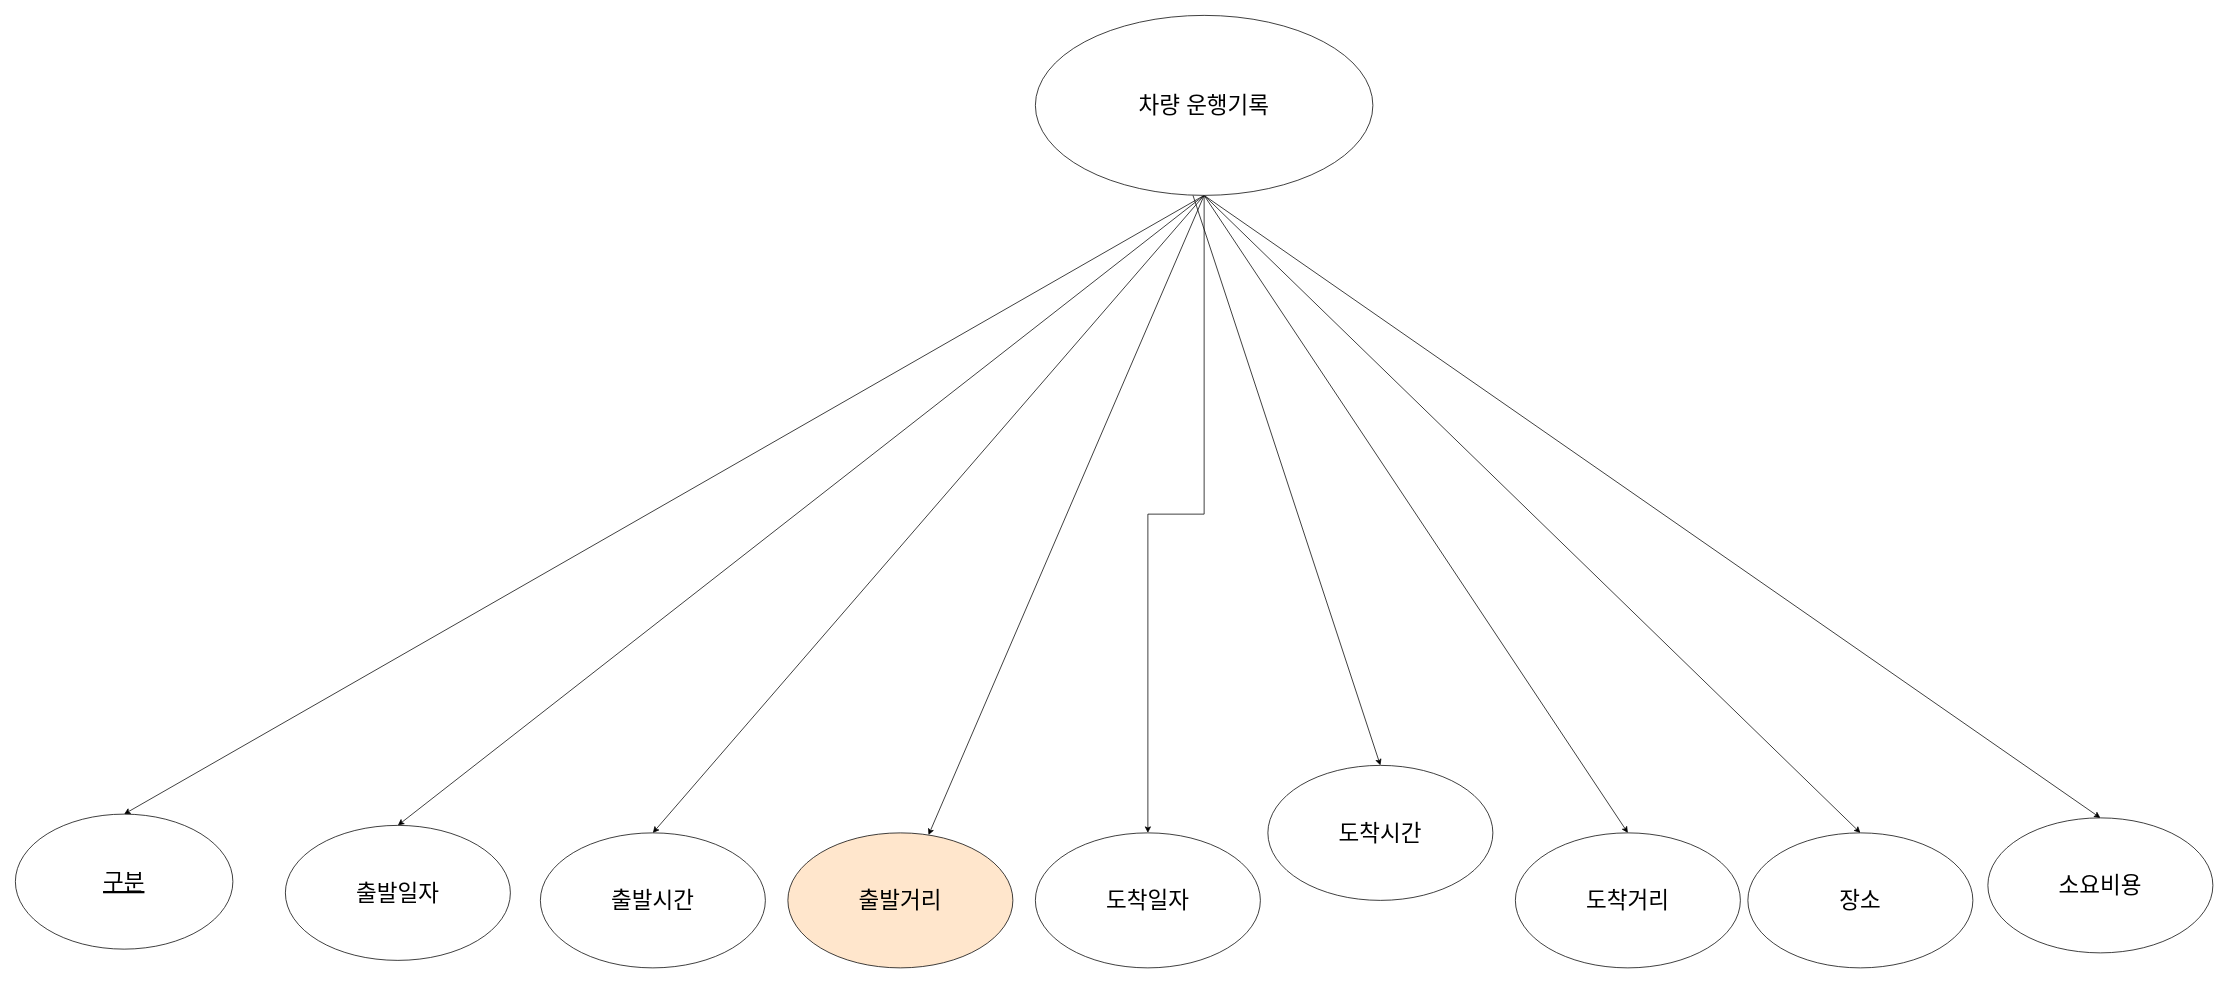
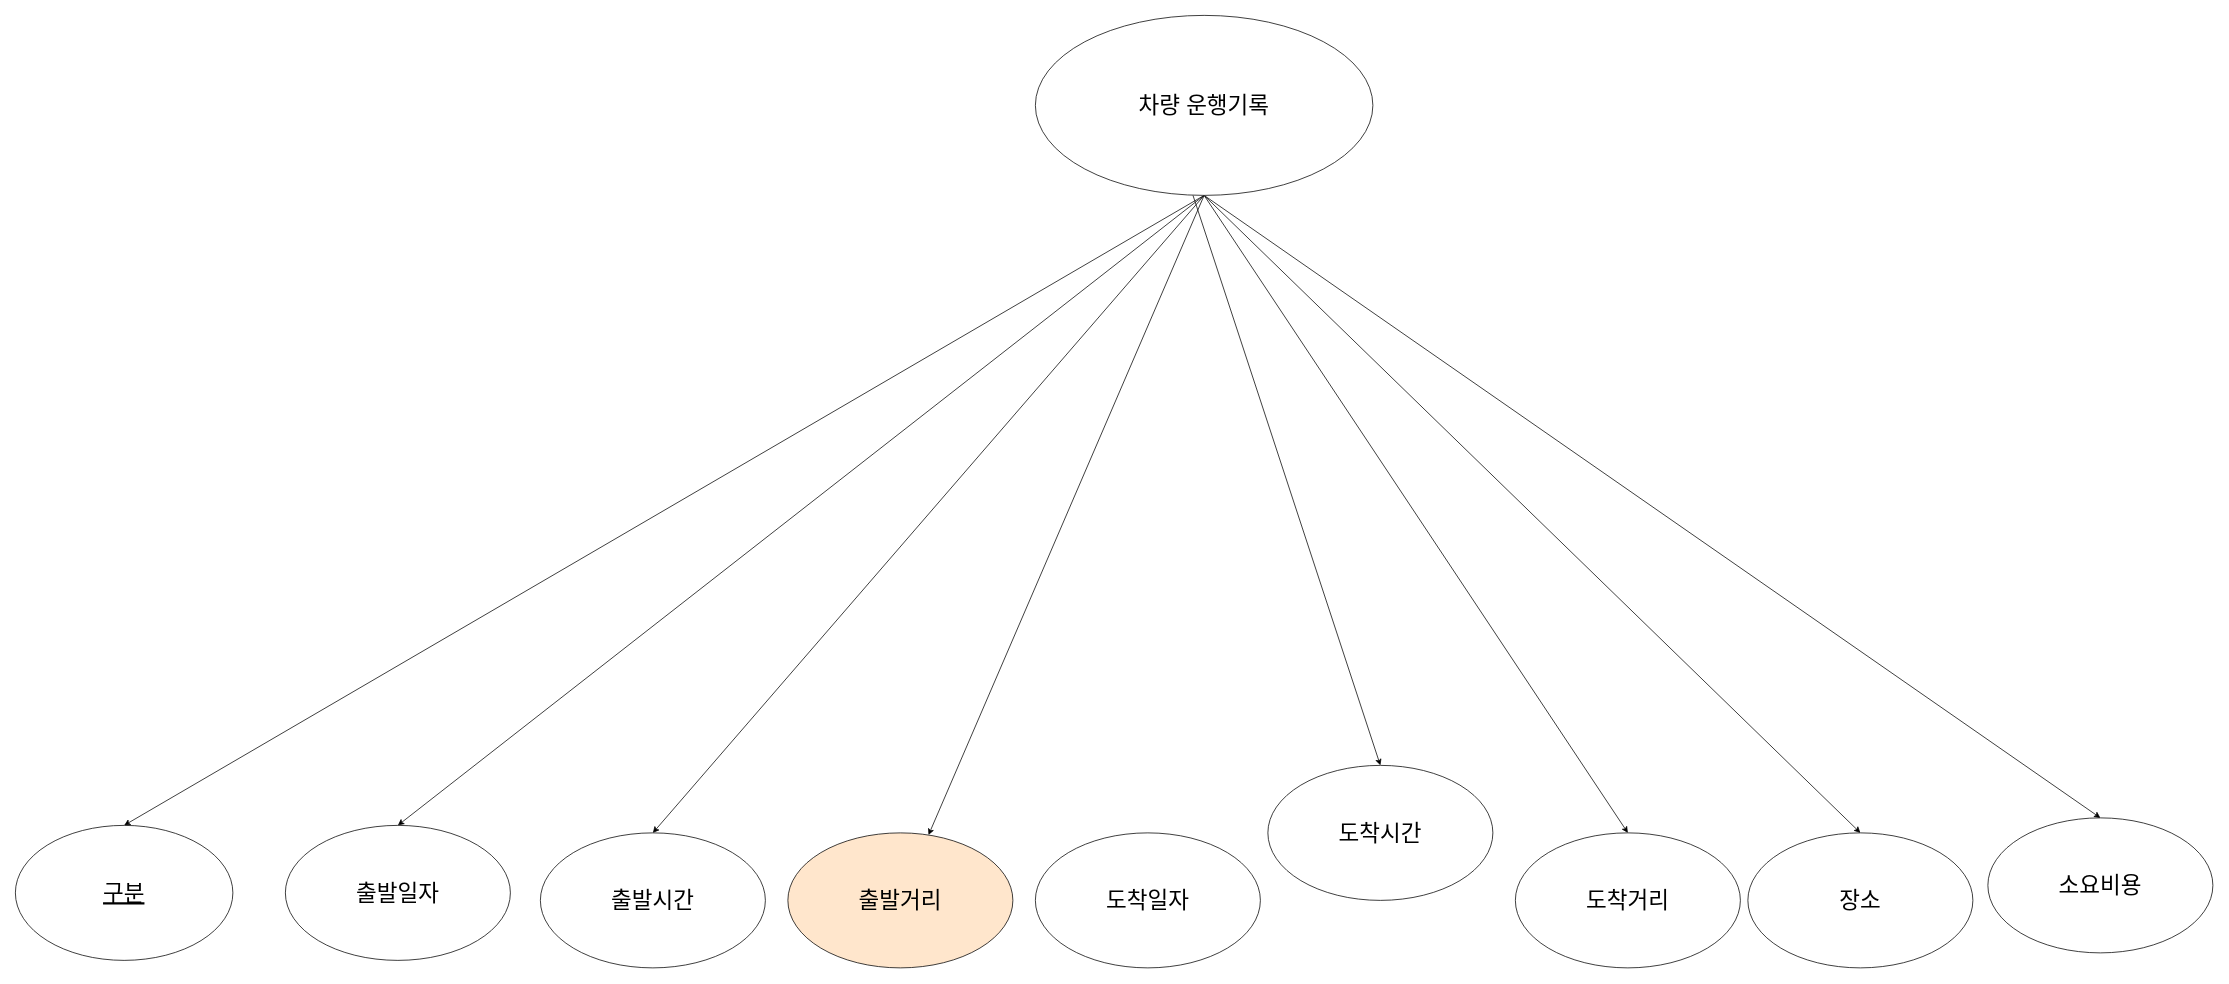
(1148, 514) -> none
(124, 882) -> (124, 893)
